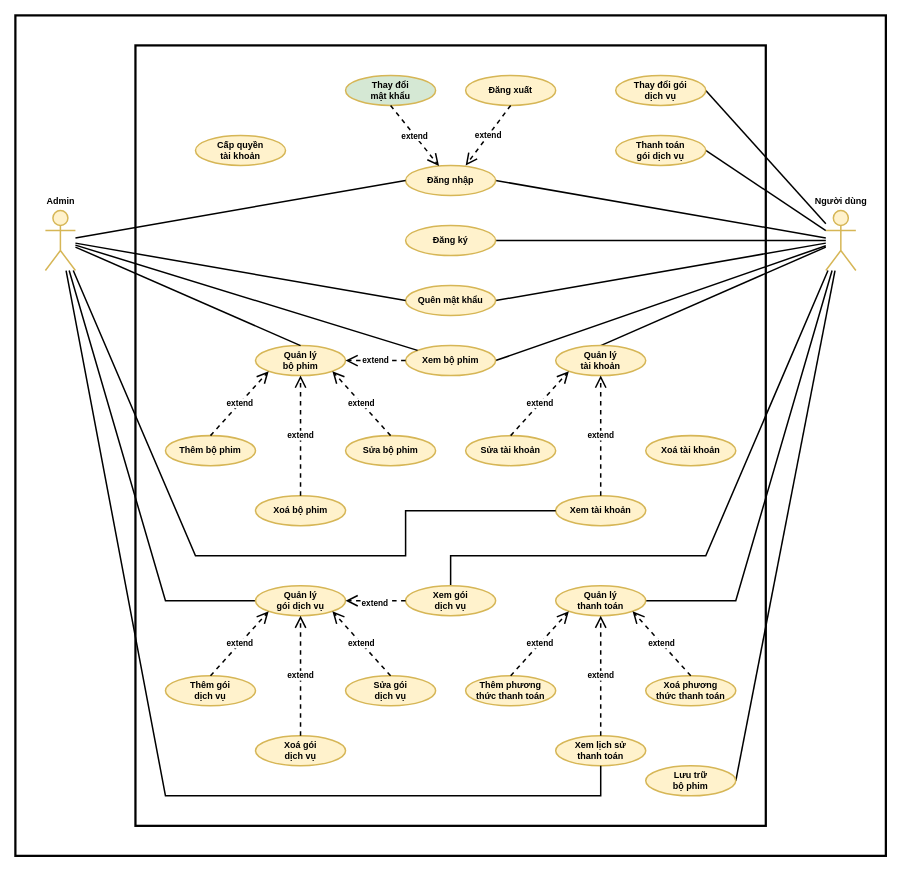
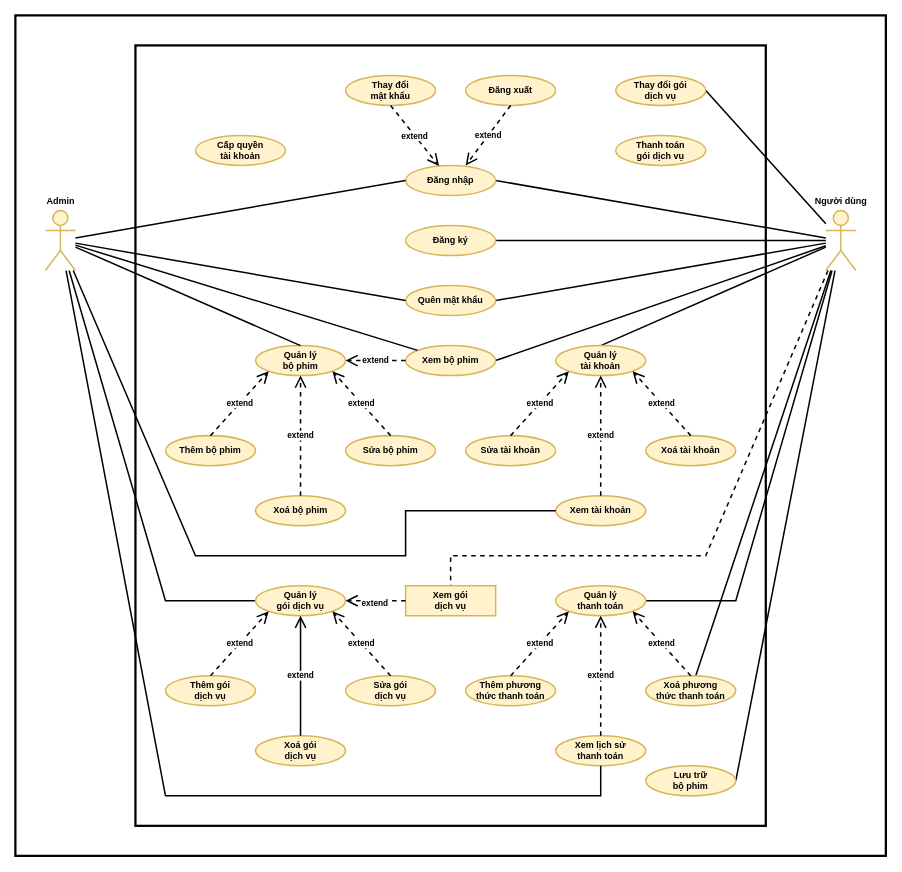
(390, 90) -> (390, 90)
(765, 190) -> (760, 482)
none -> (663, 405)
(710, 543) -> (710, 543)
(450, 600) -> (450, 600)
(300, 707) -> (300, 707)
